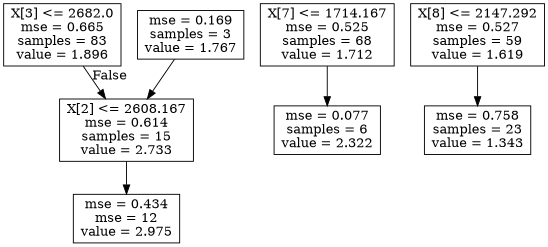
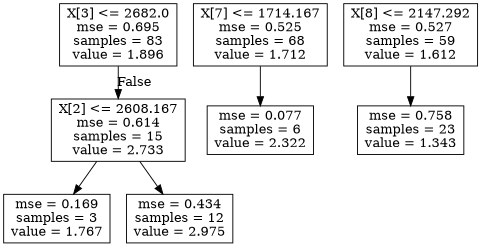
(62, 35) -> (118, 35)
(478, 35) -> (411, 35)
(164, 75) -> (88, 174)
(126, 219) -> (180, 219)
